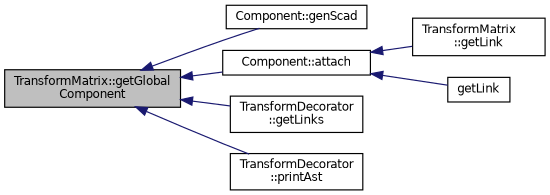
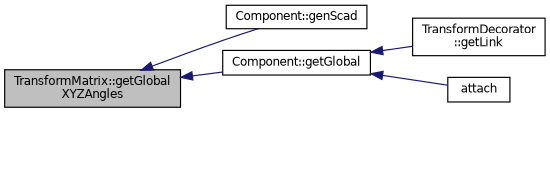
(479, 37) -> (479, 37)
(297, 63) -> (297, 63)
(93, 89) -> (93, 89)
(479, 90) -> (479, 90)
(297, 114) -> none
(297, 172) -> none
